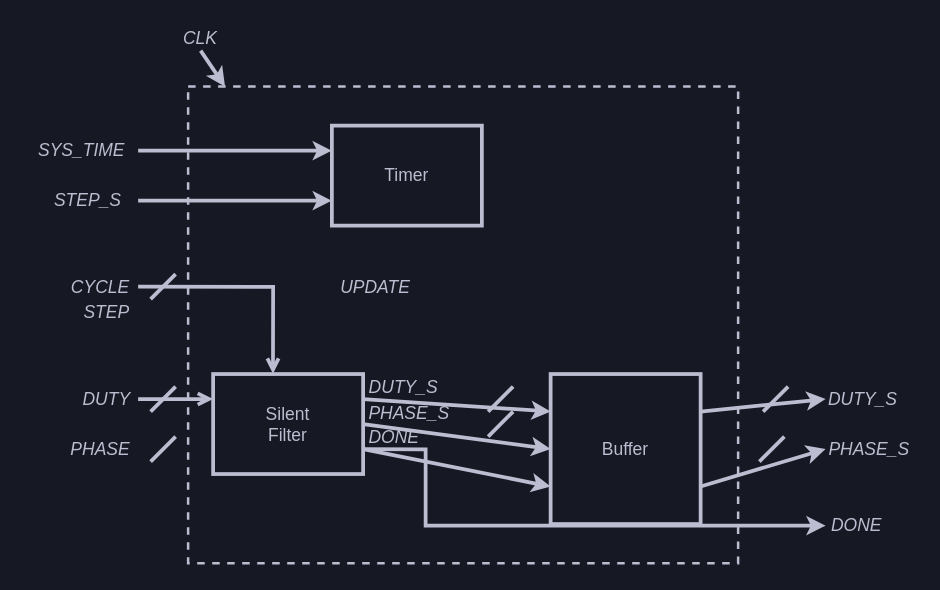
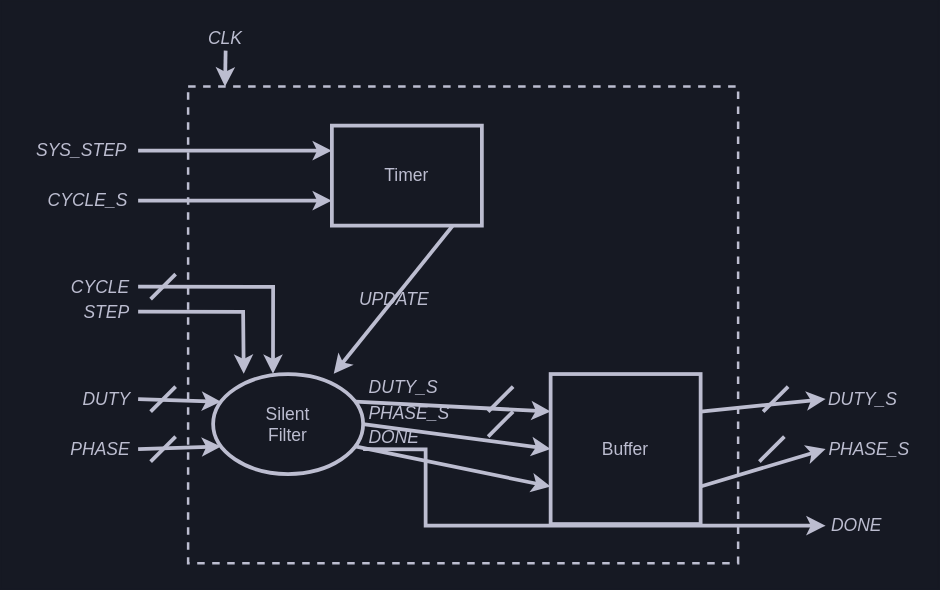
(201, 38) -> (226, 38)
(82, 151) -> (82, 151)
(88, 201) -> (88, 201)
(376, 287) -> (394, 299)
none -> (397, 295)
none -> (215, 312)
(273, 358) -> (273, 358)
(178, 399) -> (180, 400)
(288, 424) -> (288, 424)
none -> (173, 448)
